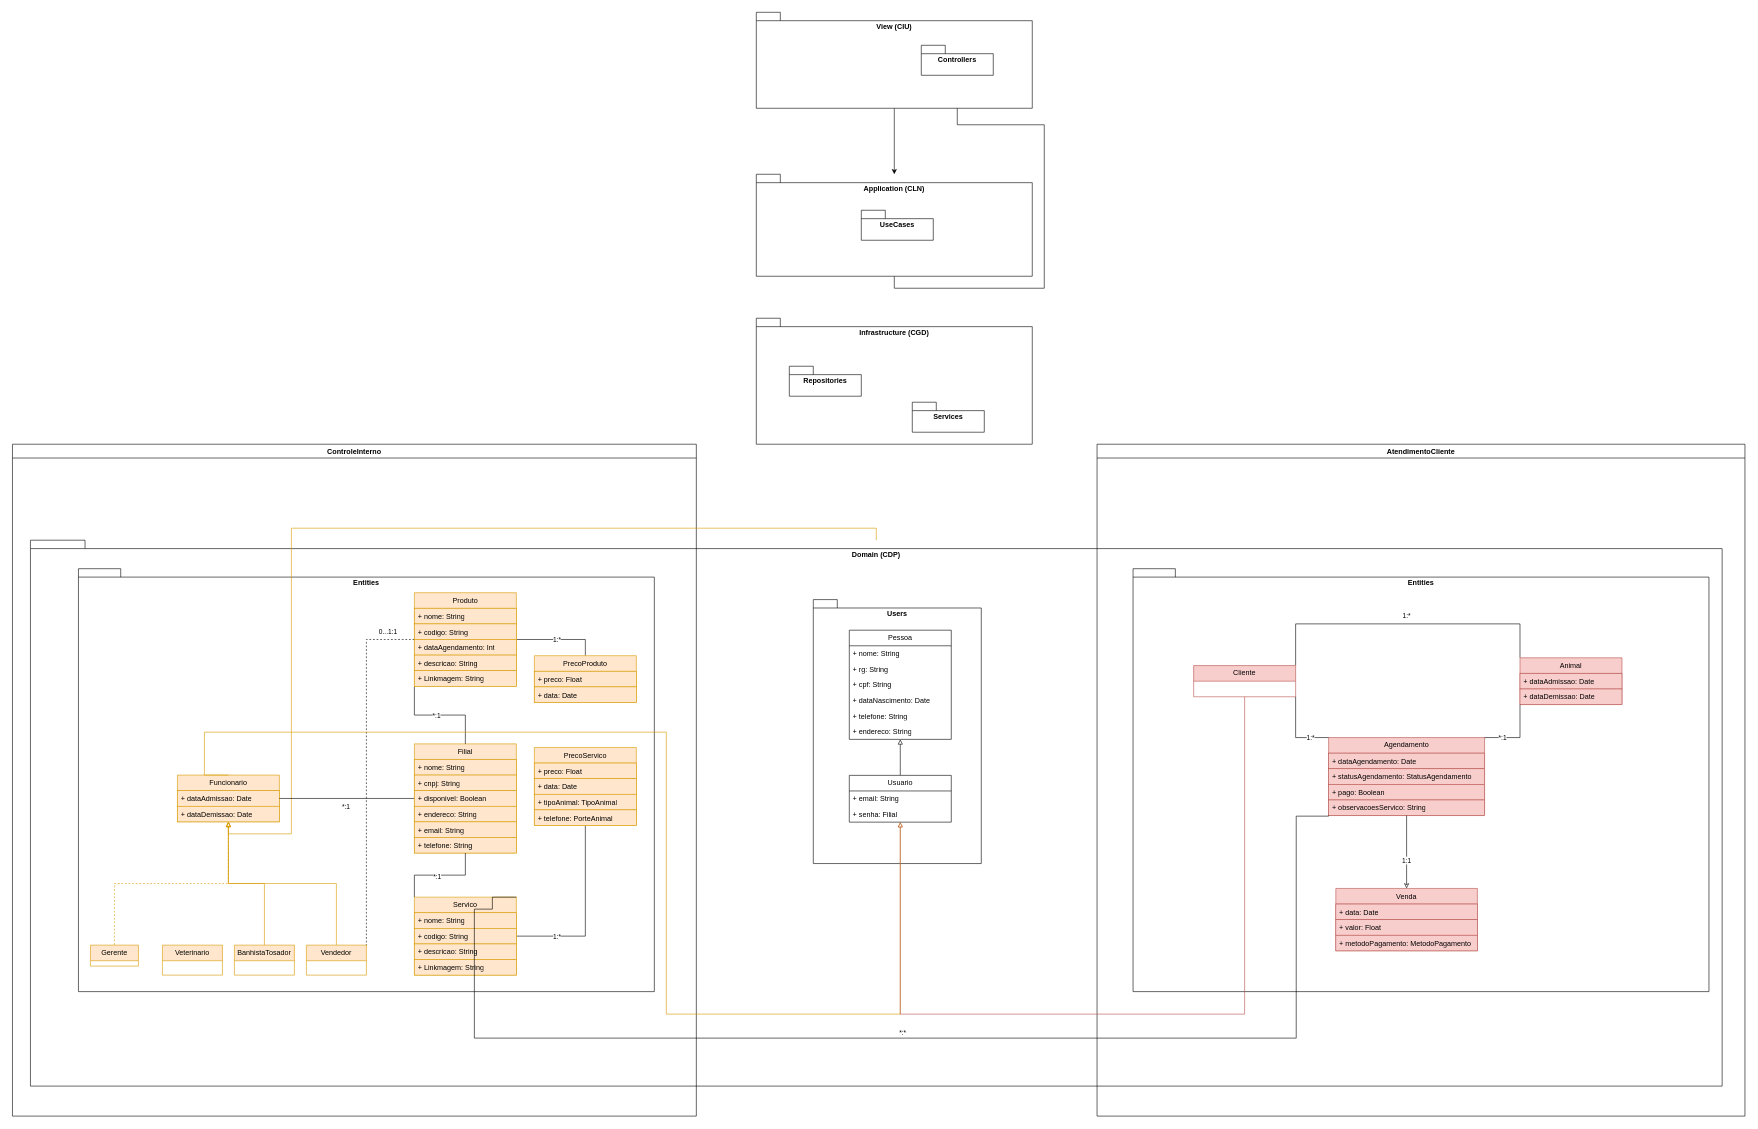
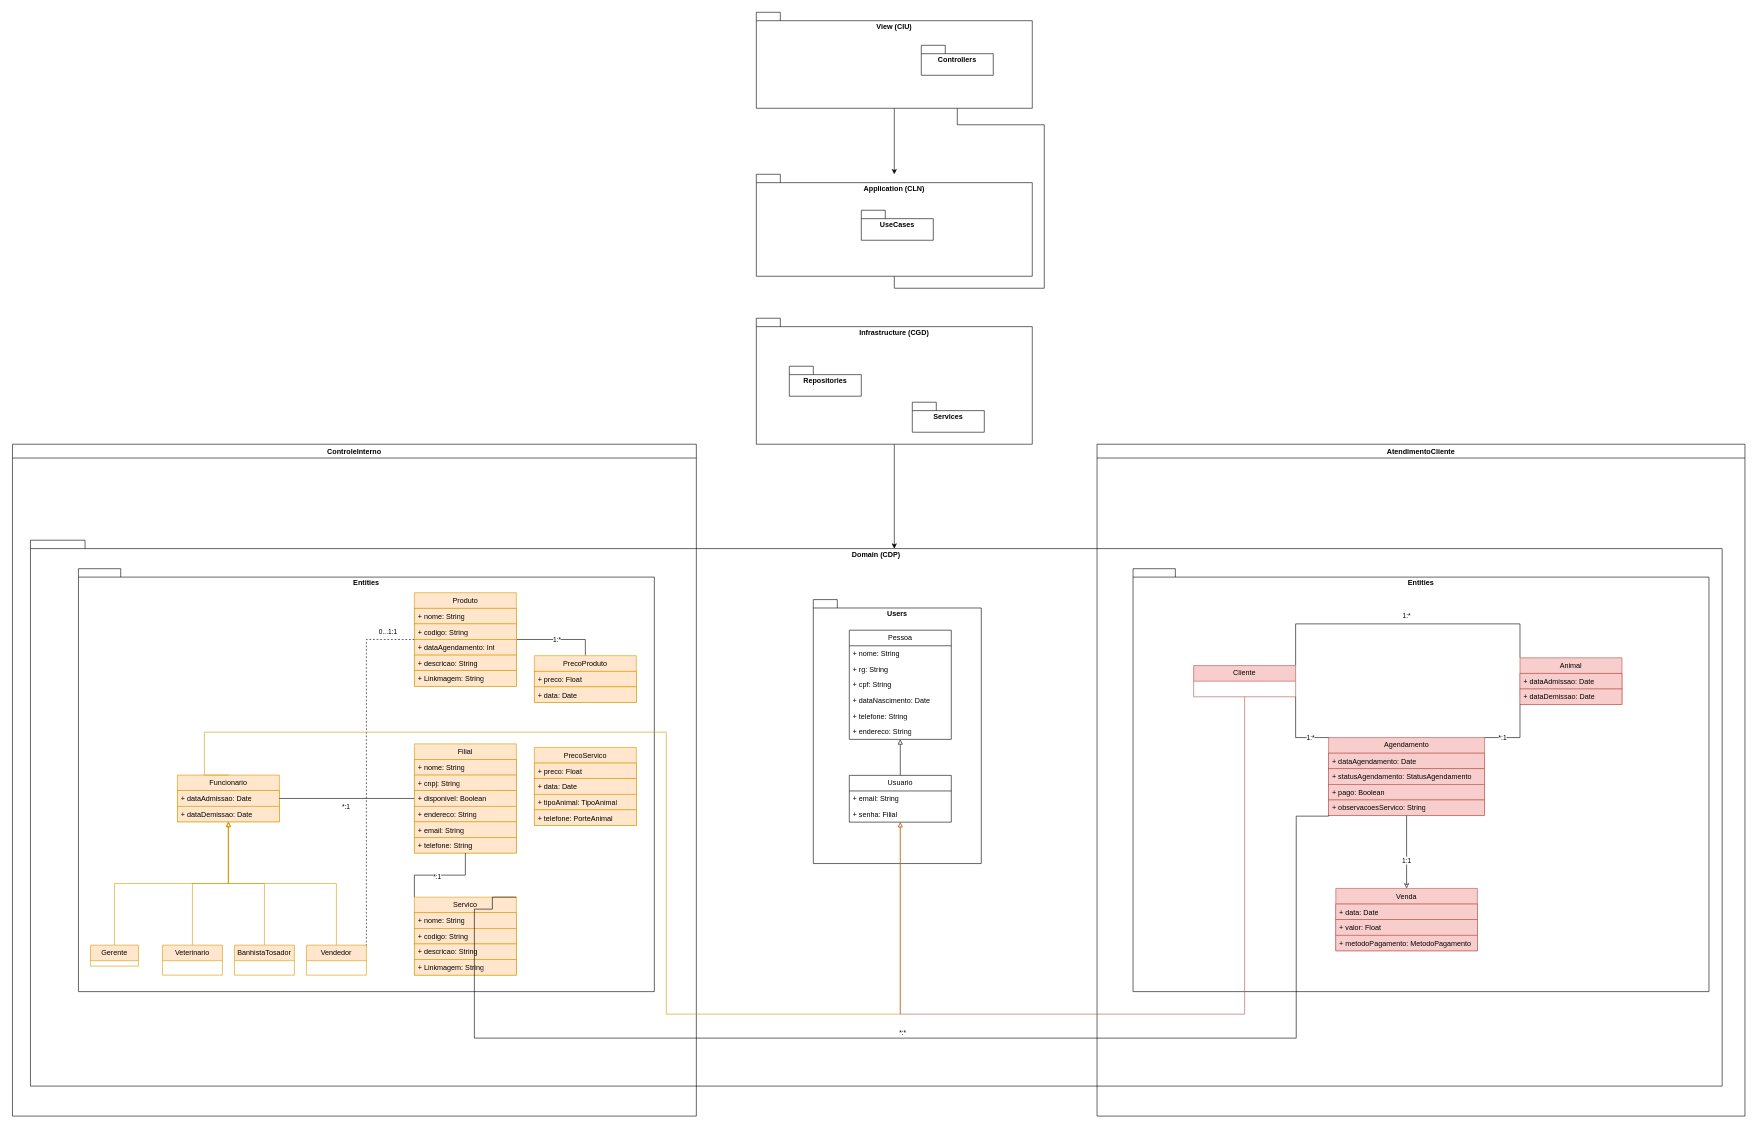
(406, 528) -> (192, 915)
none -> (894, 543)
(465, 728) -> none
(122, 884) -> (122, 884)
(585, 915) -> none
